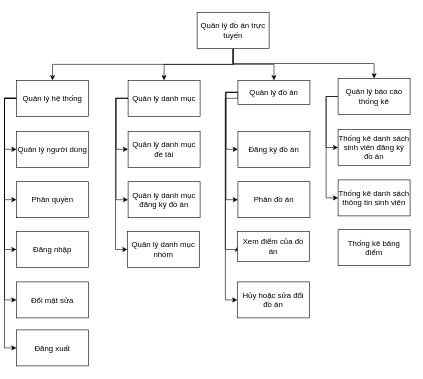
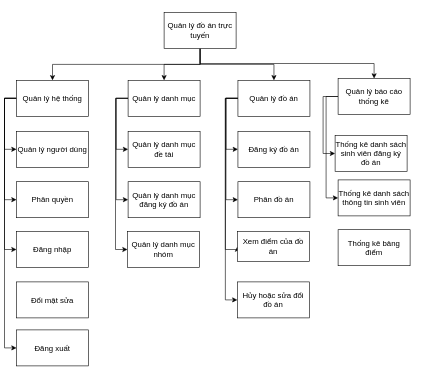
(233, 30) -> (200, 30)
(274, 92) -> (274, 98)
(374, 147) -> (371, 153)
(11, 300) -> none
